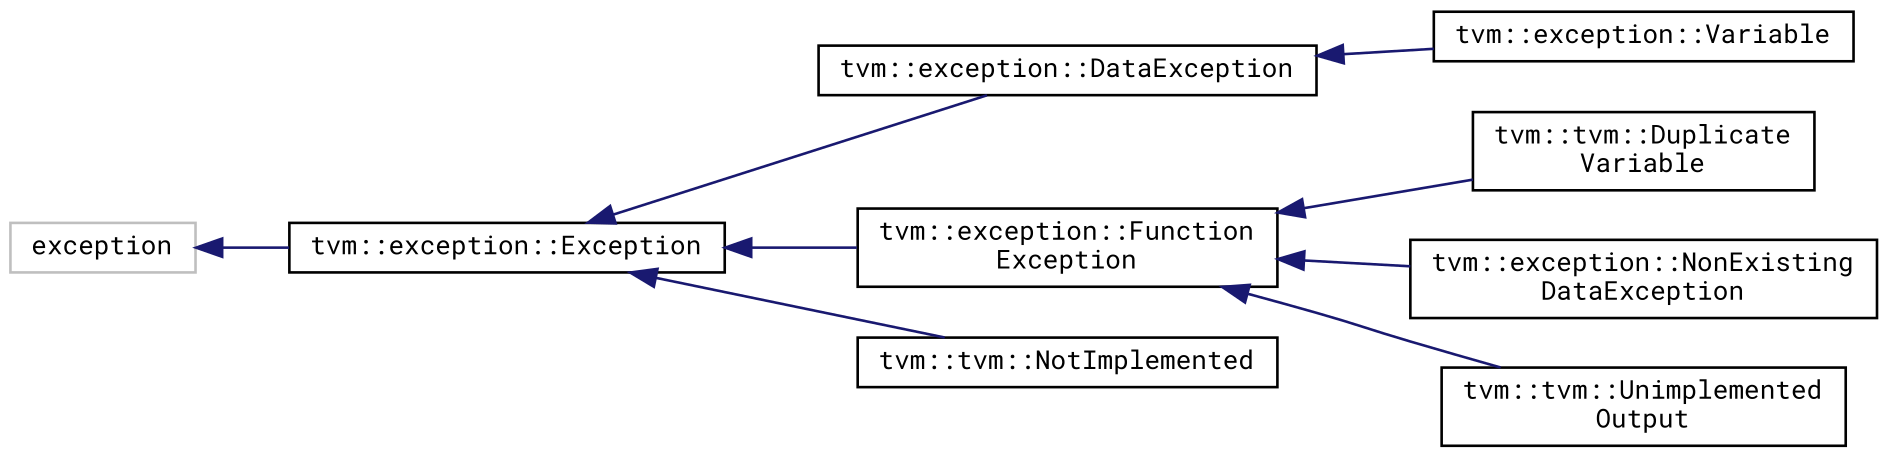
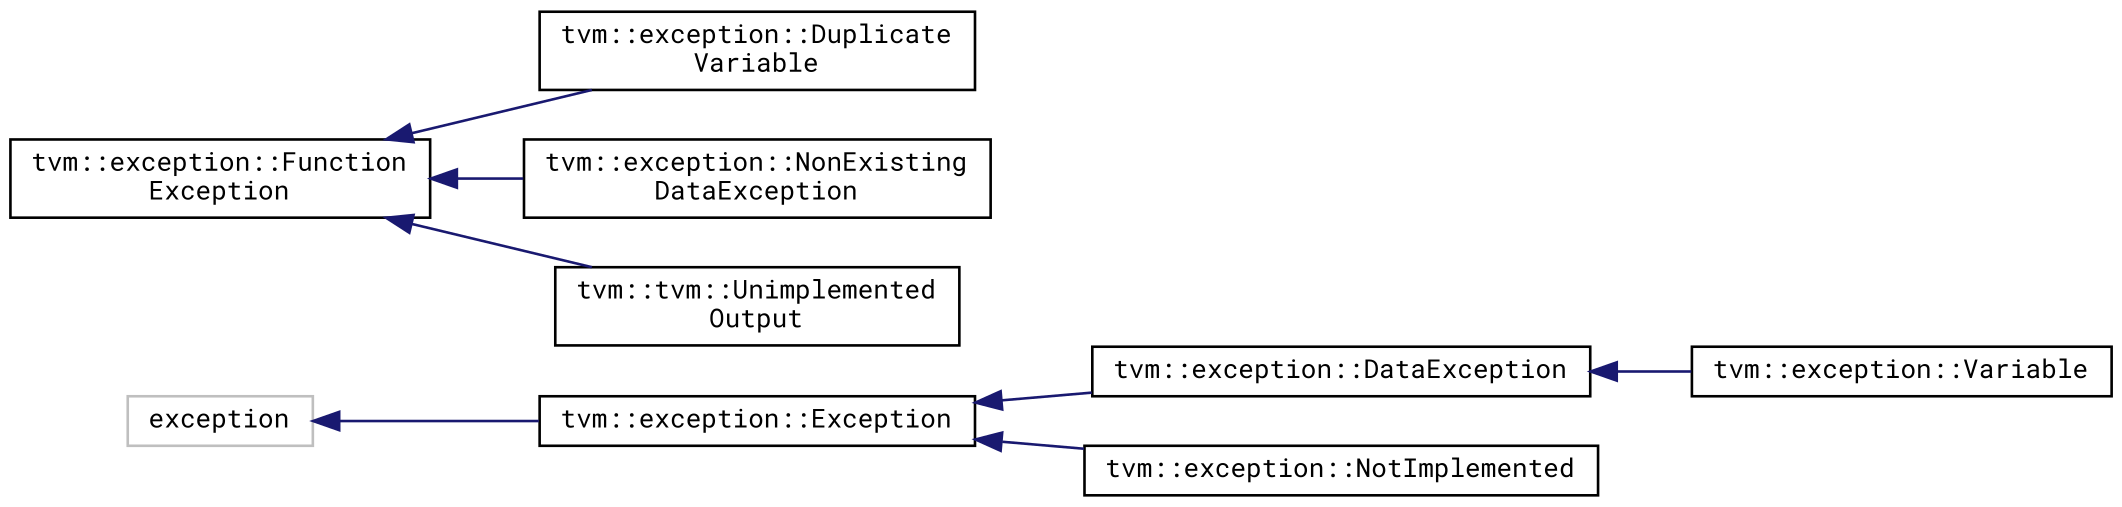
(1644, 151) -> (757, 51)
(804, 248) -> none
(1068, 362) -> (1341, 471)
